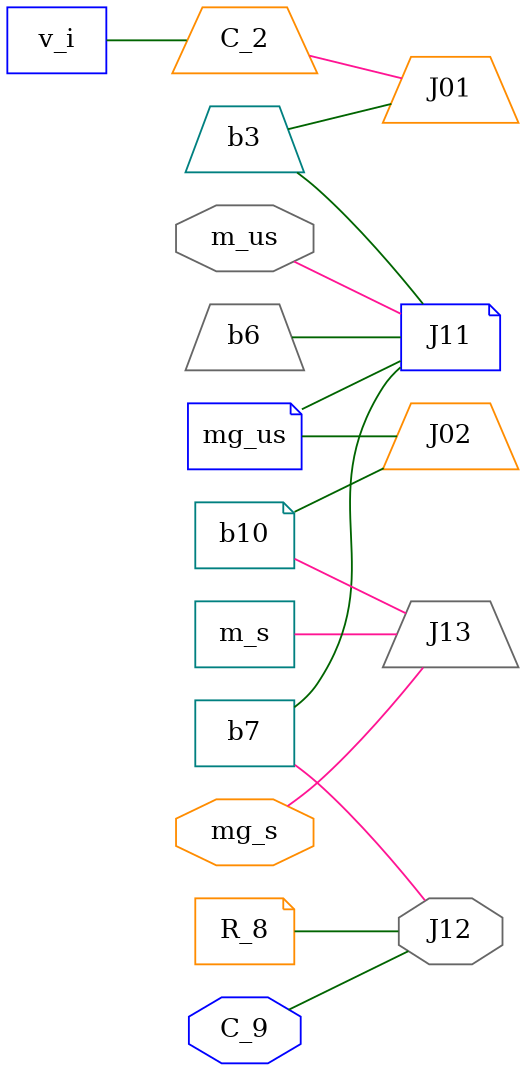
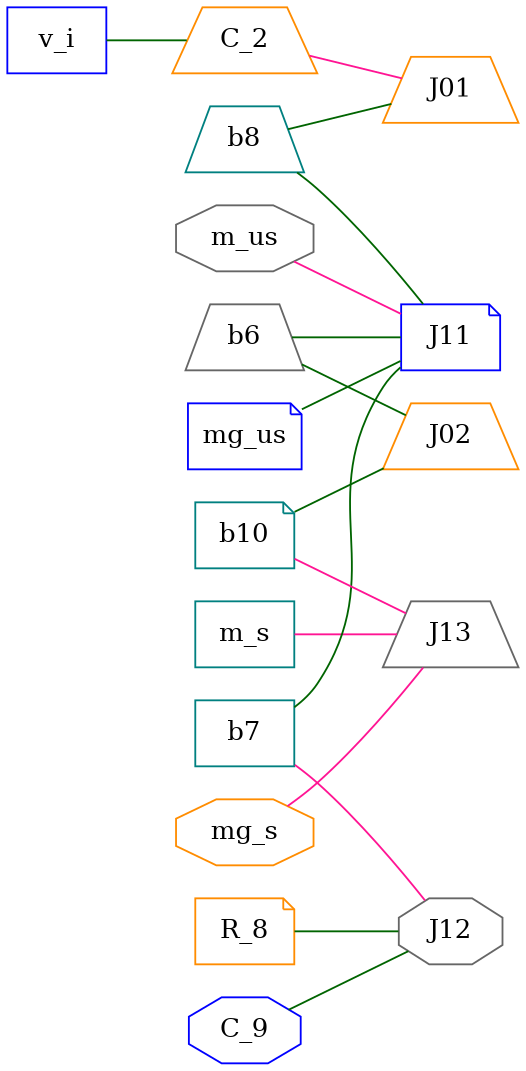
(245, 139) -> (245, 139)
(347, 436) -> (362, 394)
